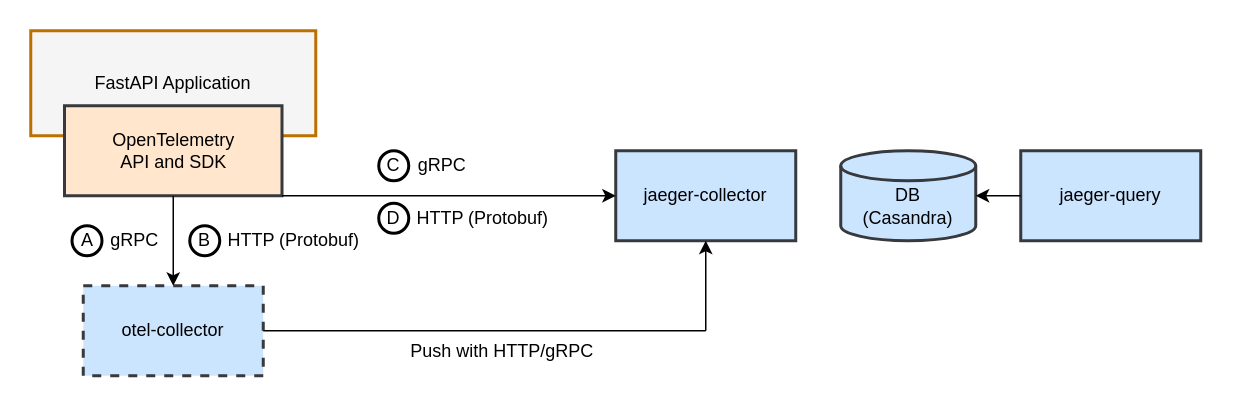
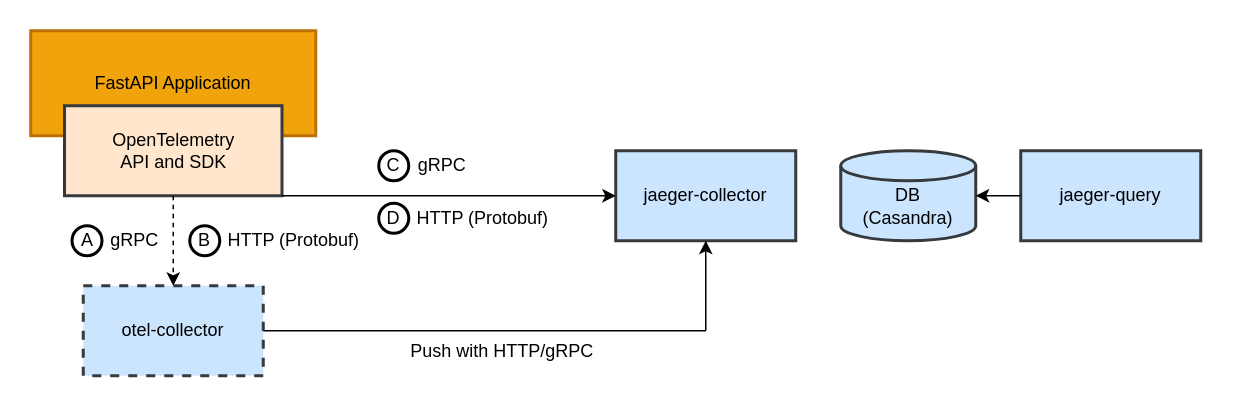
(173, 83) -> (173, 83)
(173, 237) -> (173, 237)
